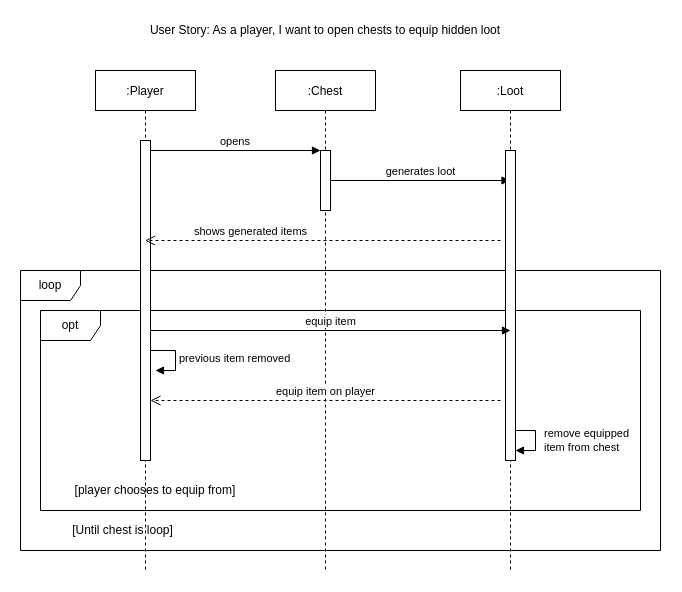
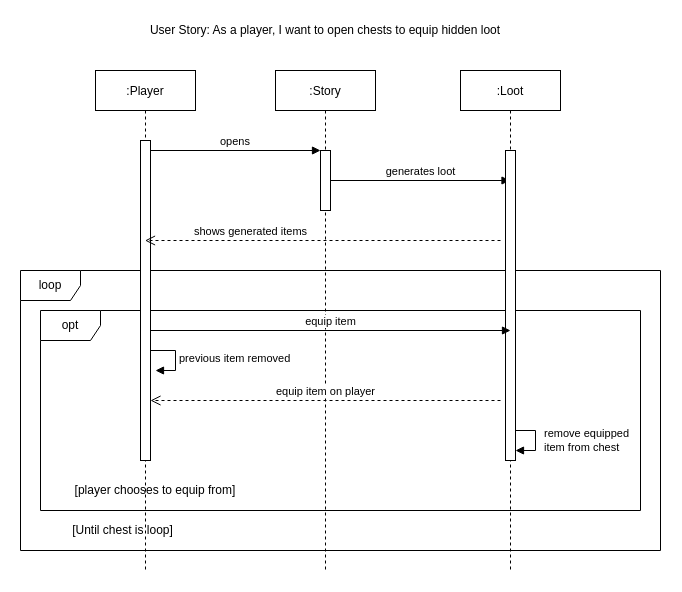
(325, 91) -> (325, 91)
